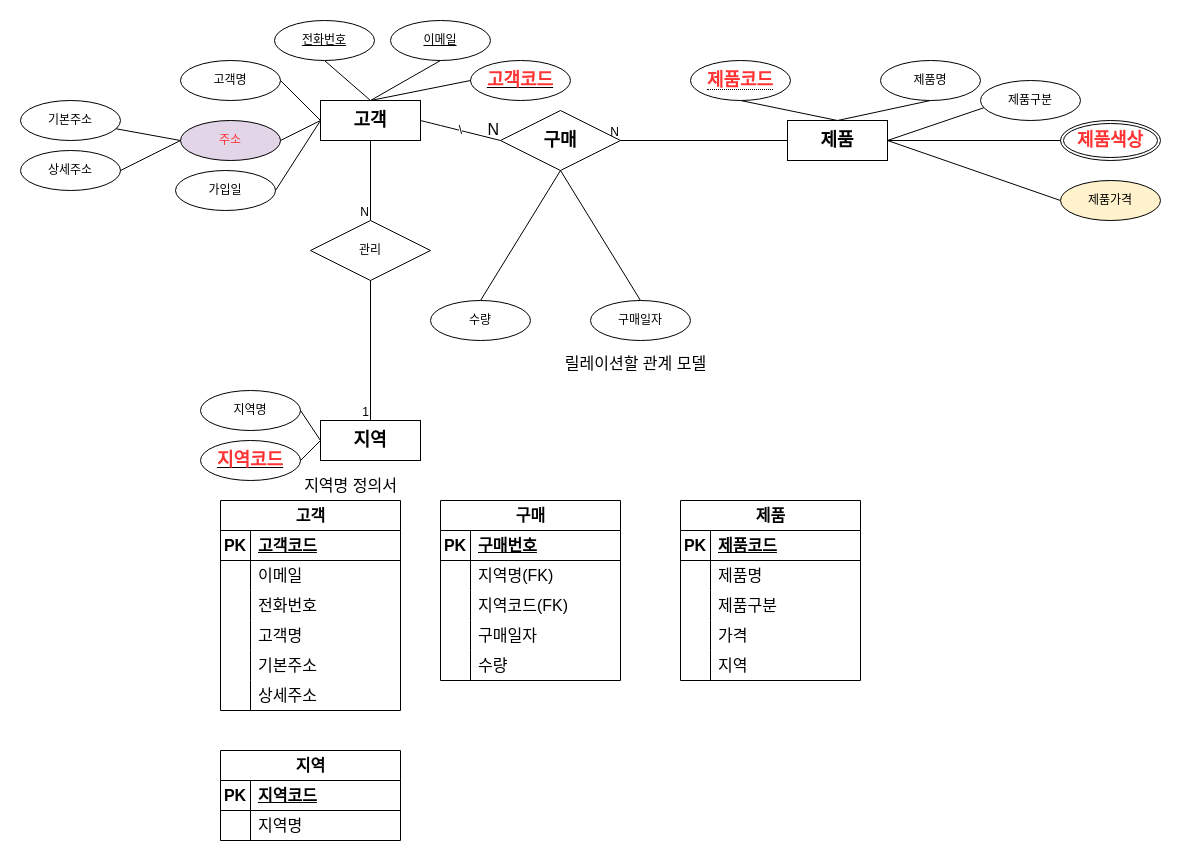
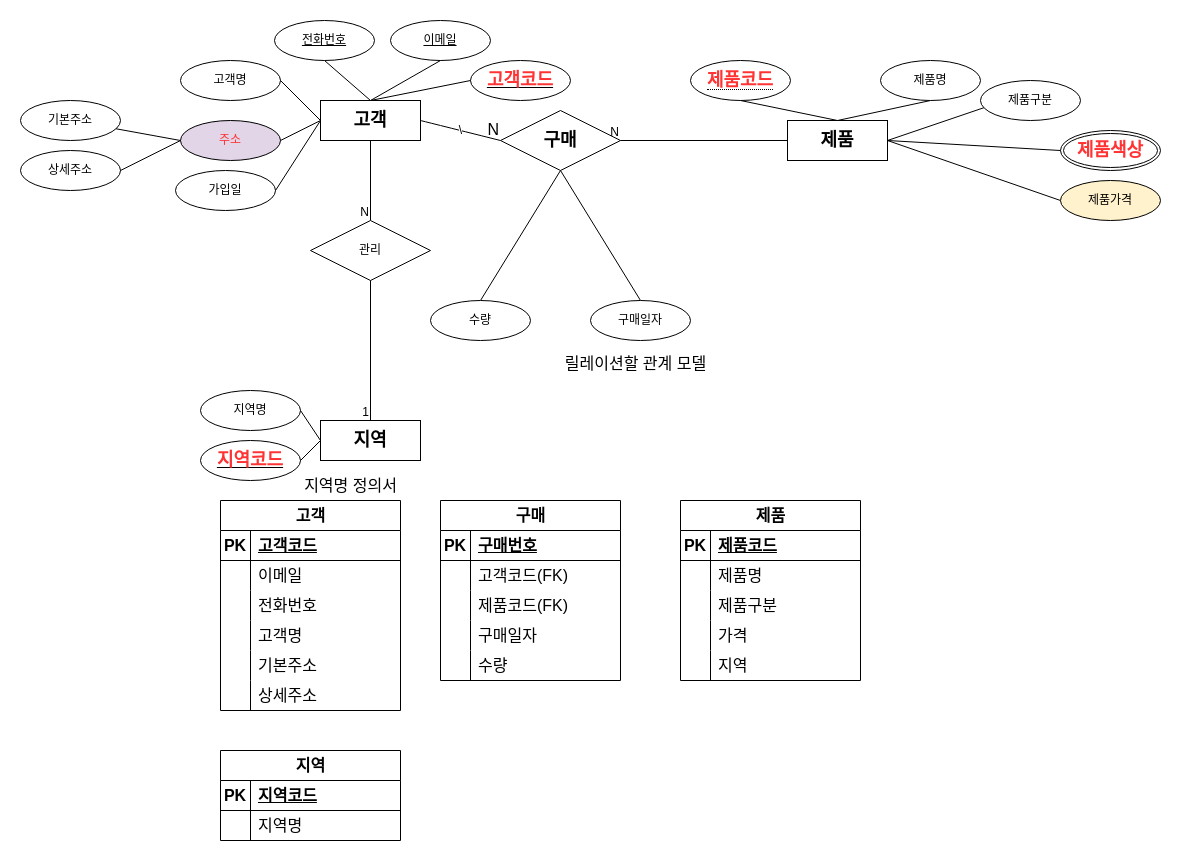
(1111, 141) -> (1111, 151)
(520, 576) -> (528, 576)
(528, 606) -> (528, 606)
